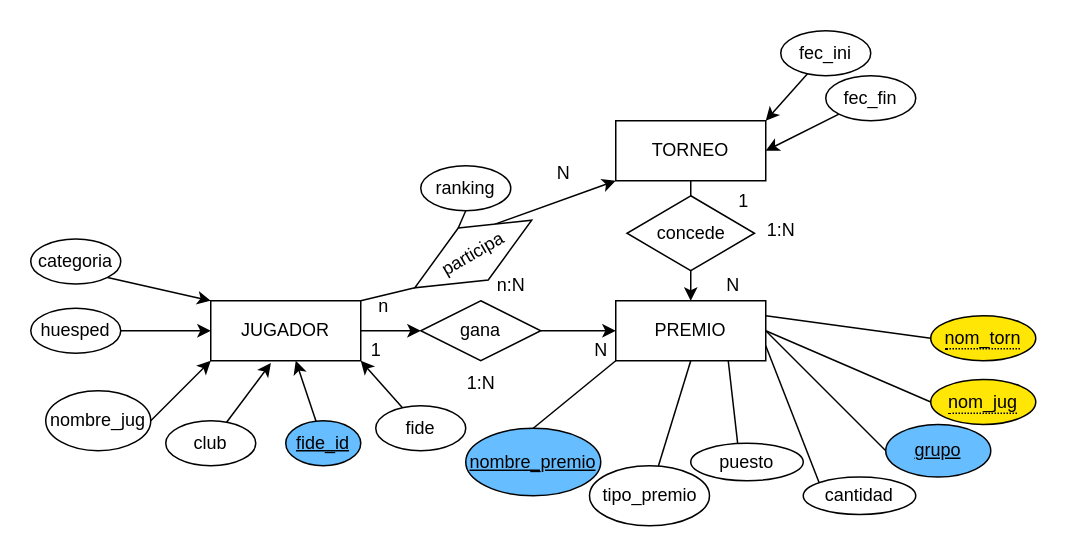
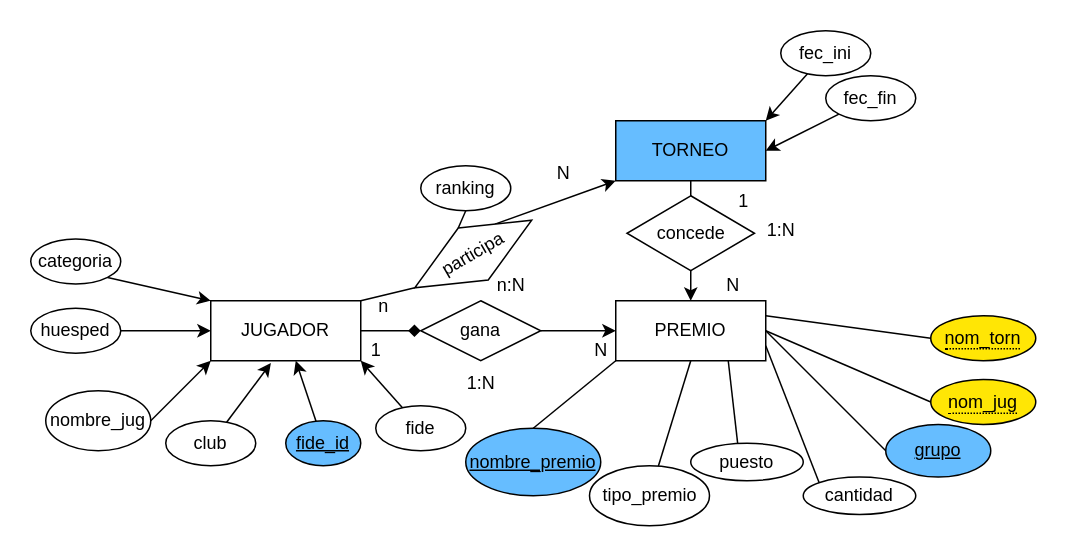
(691, 151) -> (691, 151)
(409, 331) -> (408, 331)
